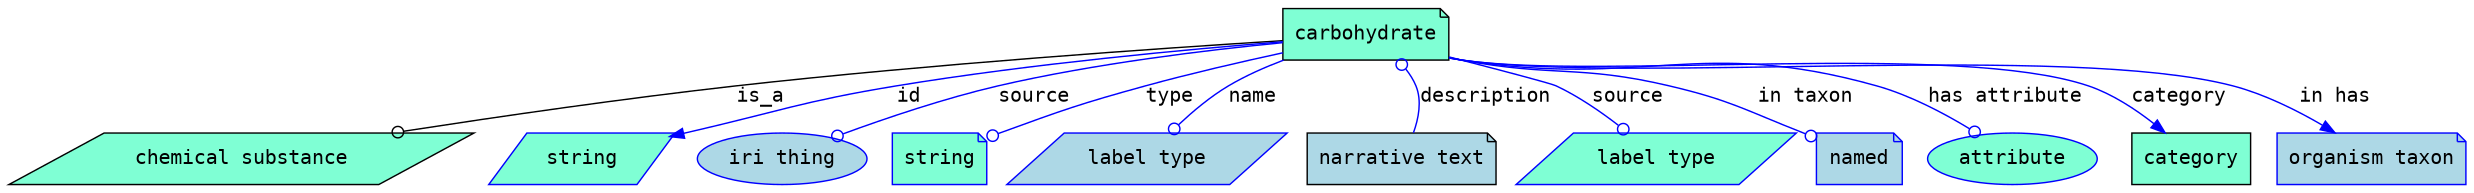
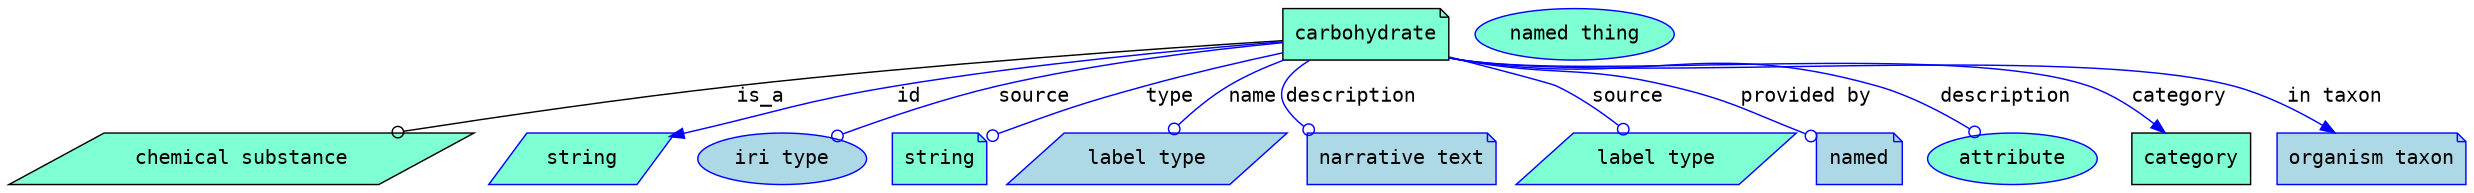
none -> (1575, 34)
(1806, 97) -> (1806, 97)
(2005, 97) -> (2005, 97)
(2335, 97) -> (2335, 97)
(1419, 100) -> (1282, 91)
(782, 159) -> (782, 159)
(1402, 159) -> (1402, 159)
